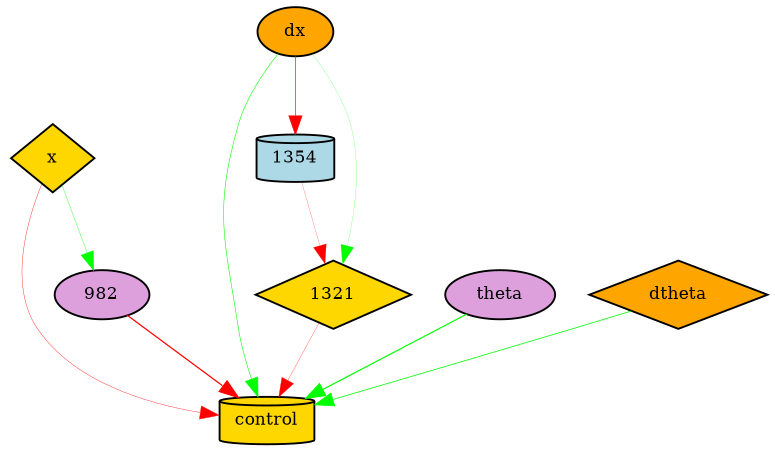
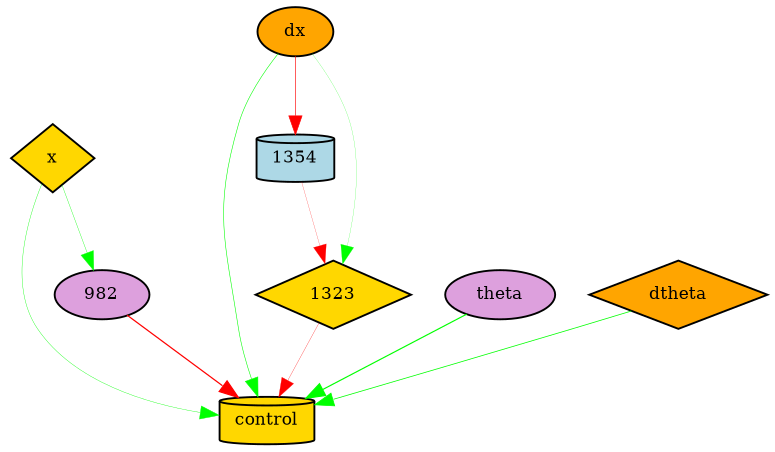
(333, 295) -> (333, 295)
(49, 343) -> (49, 343)
